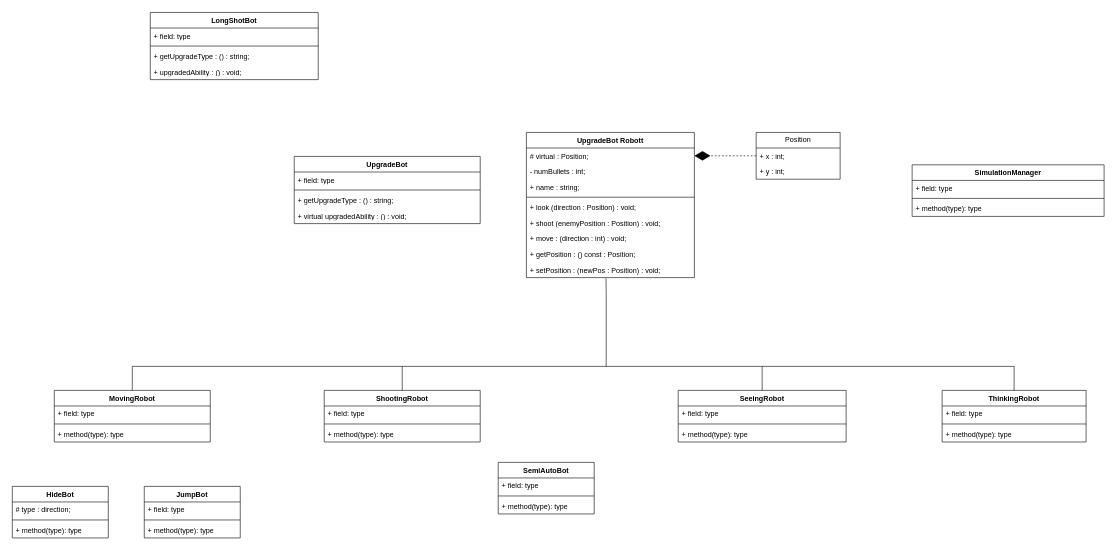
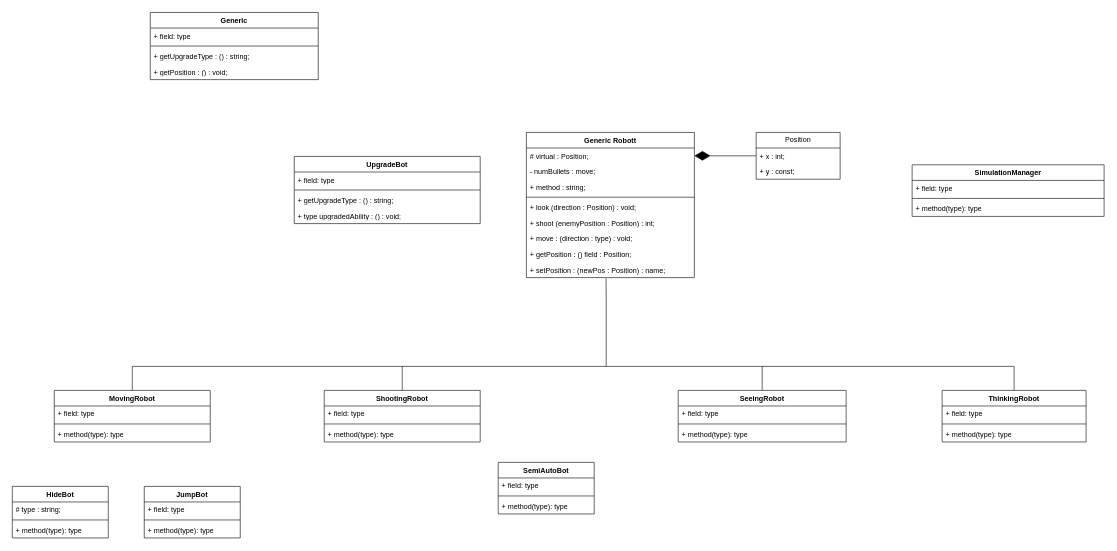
(234, 21) -> (234, 21)
(203, 72) -> (196, 72)
(611, 141) -> (611, 141)
(733, 156) -> (733, 156)
(561, 172) -> (564, 172)
(774, 172) -> (779, 172)
(557, 188) -> (561, 188)
(360, 216) -> (356, 216)
(602, 224) -> (600, 224)
(585, 239) -> (588, 239)
(591, 255) -> (589, 255)
(602, 270) -> (603, 270)
(48, 510) -> (43, 510)
